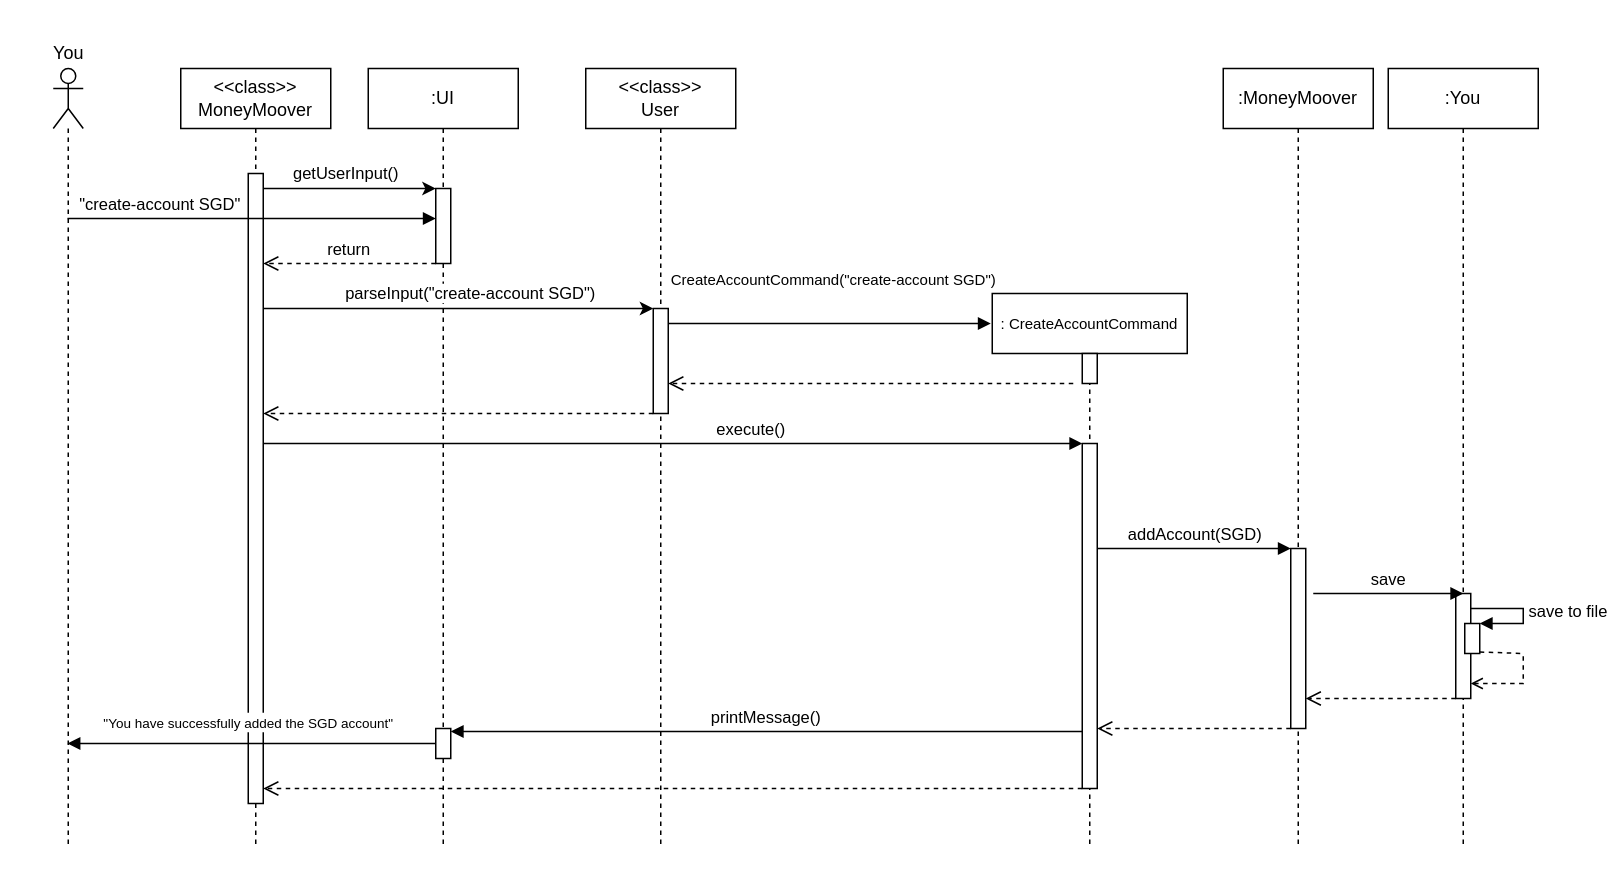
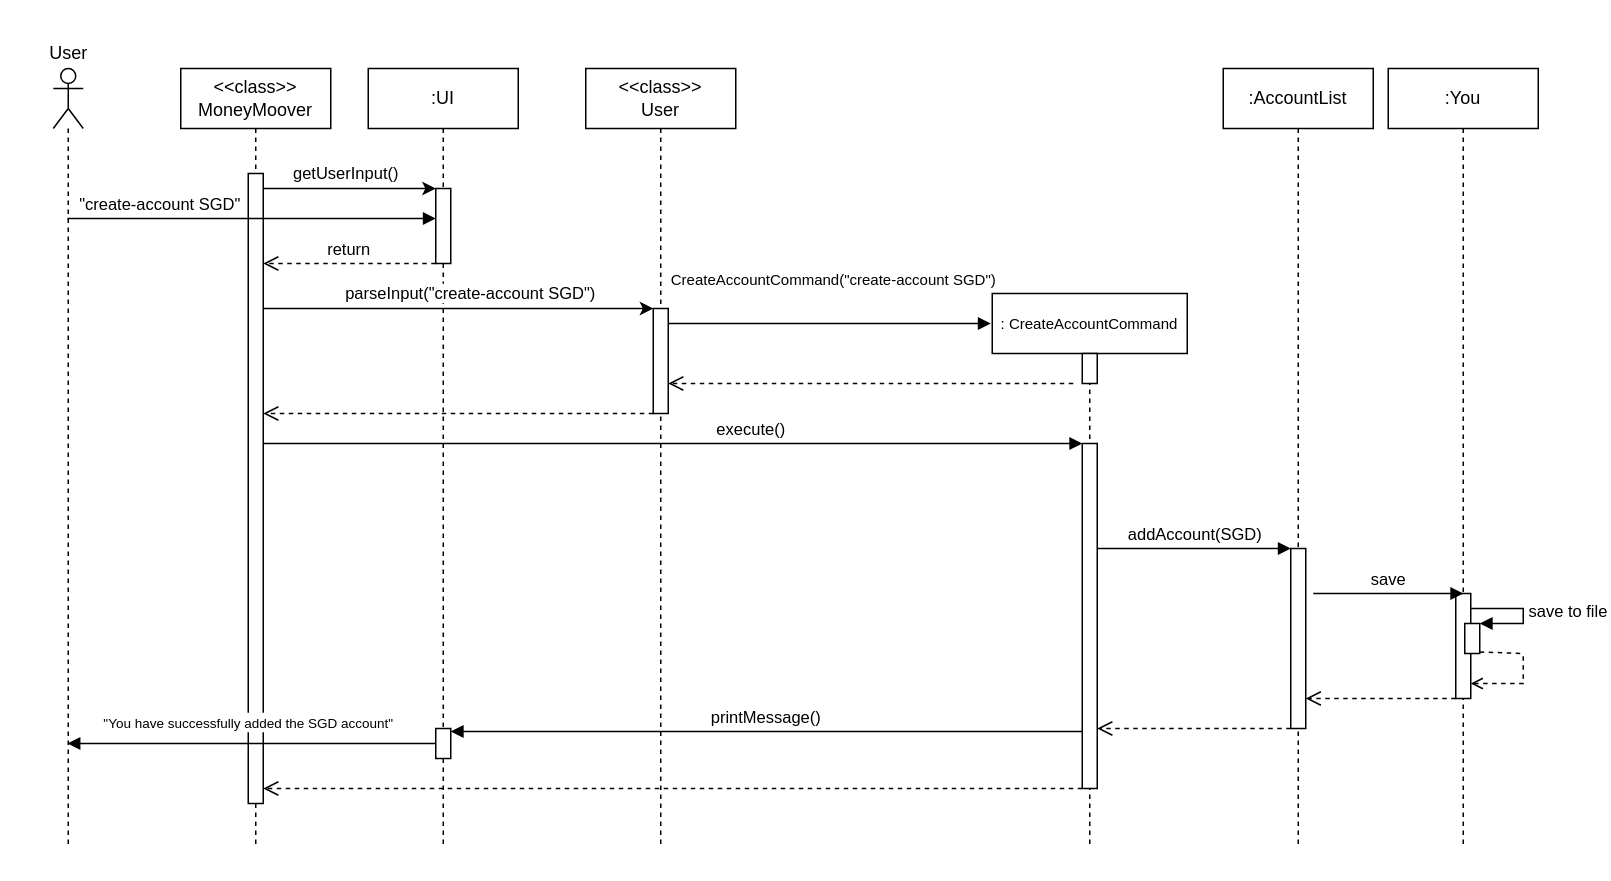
(69, 53) -> (69, 53)
(1298, 98) -> (1298, 98)
